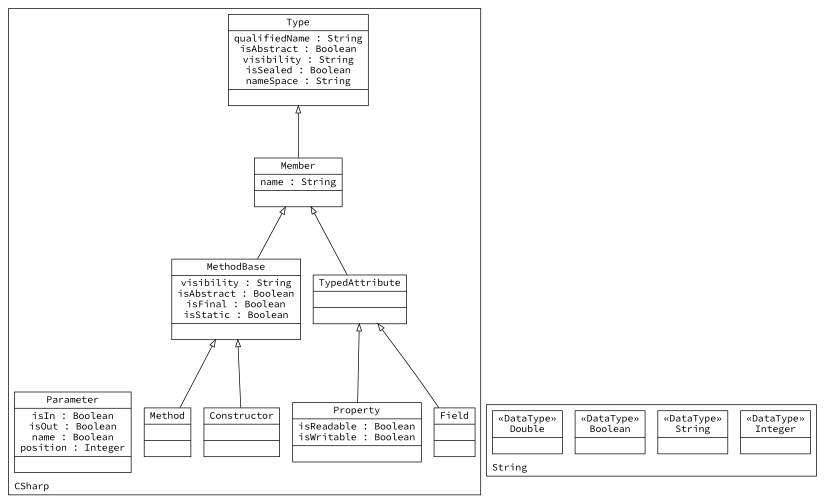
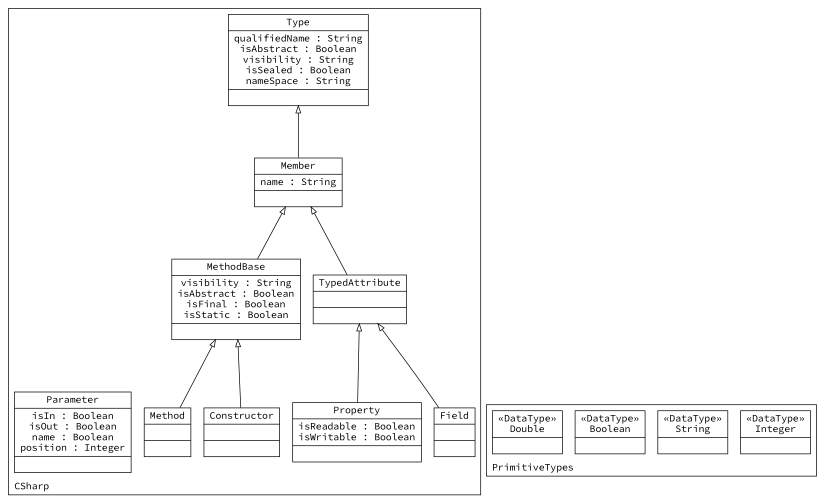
(510, 468) -> (533, 468)
